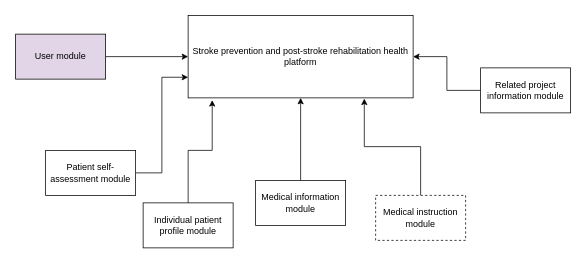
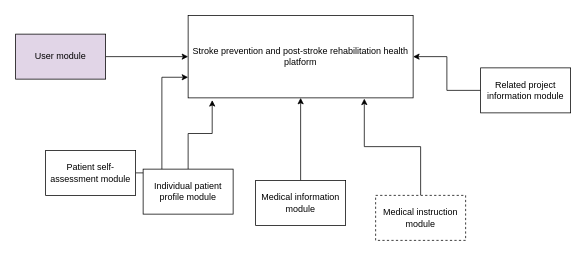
(188, 225) -> (188, 192)
